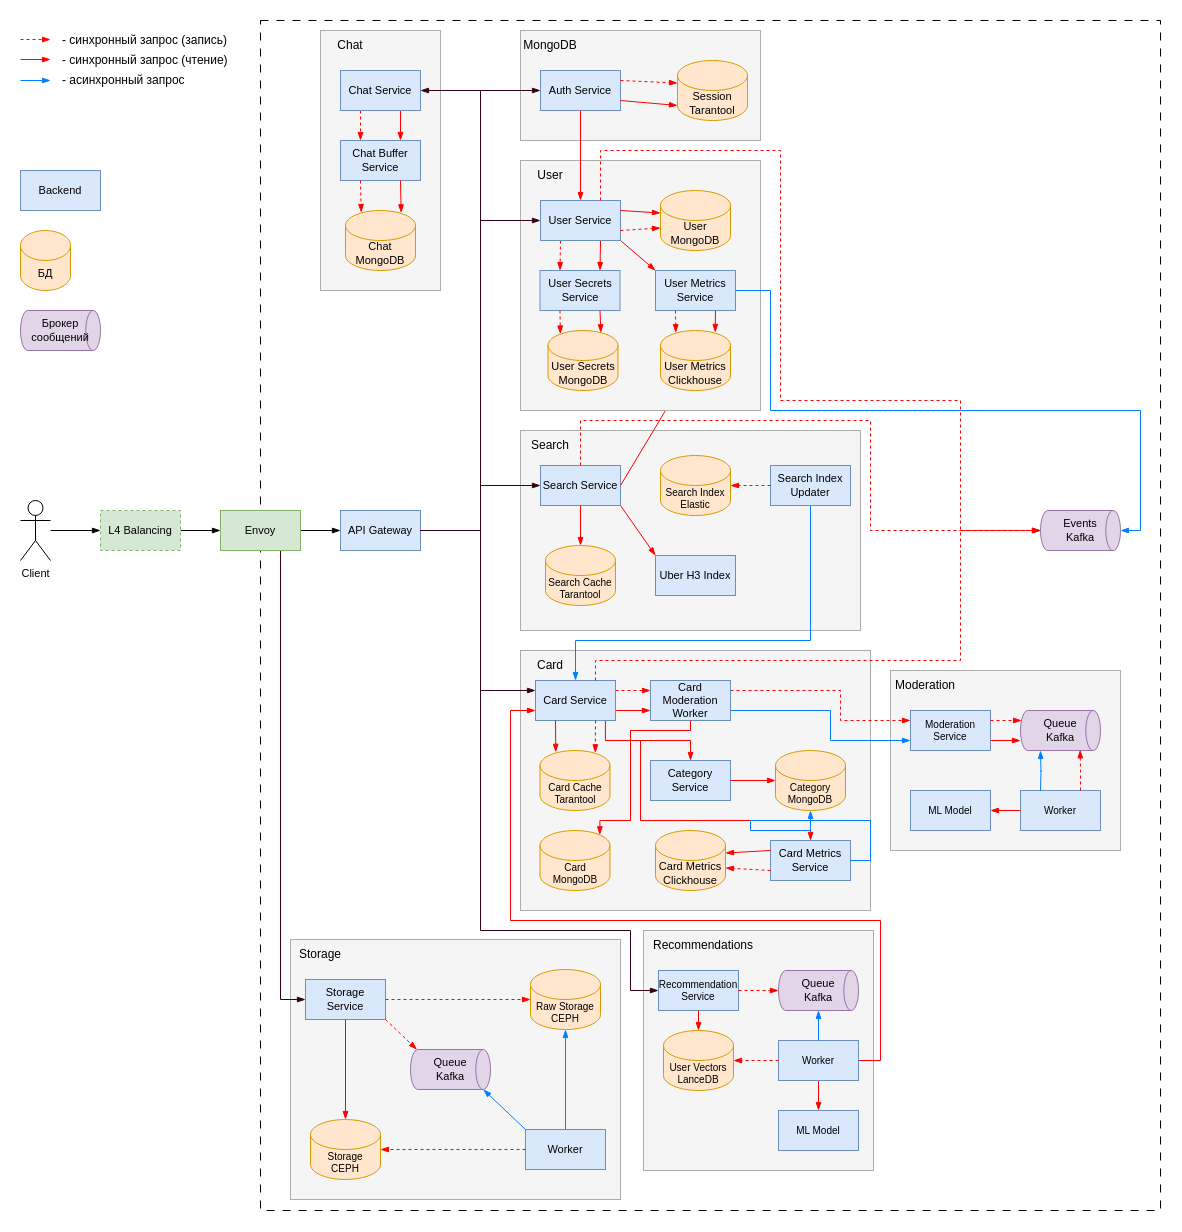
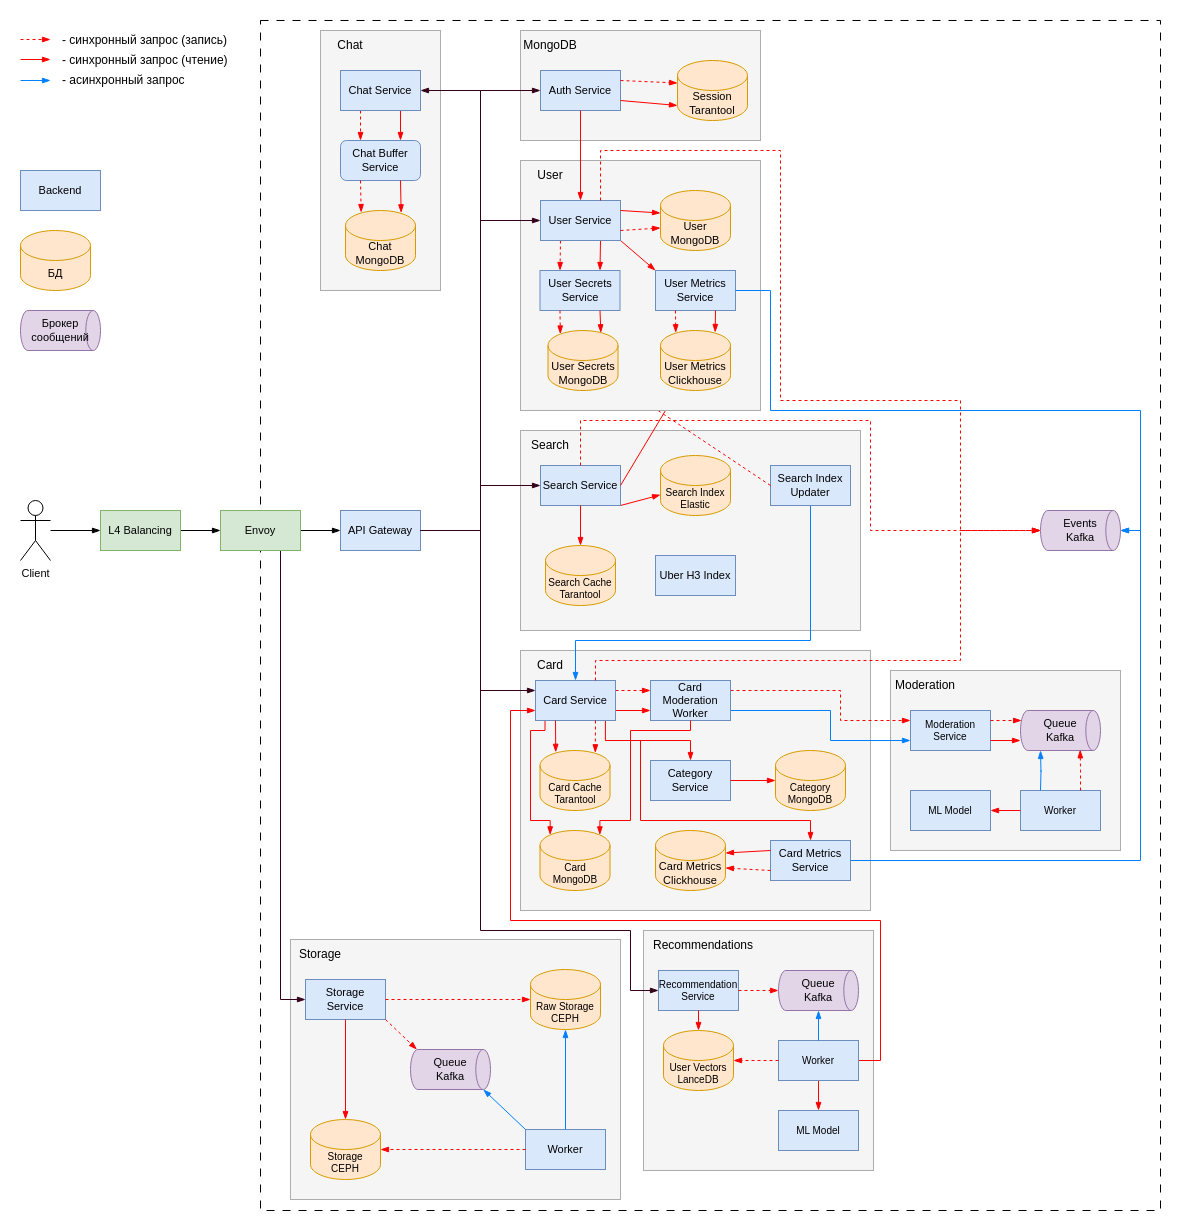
(381, 161) -> (381, 161)
(46, 261) -> (56, 261)
(755, 486) -> (714, 448)
(636, 527) -> (636, 501)
(141, 531) -> (141, 531)
none -> (531, 777)
(863, 821) -> (1141, 833)
